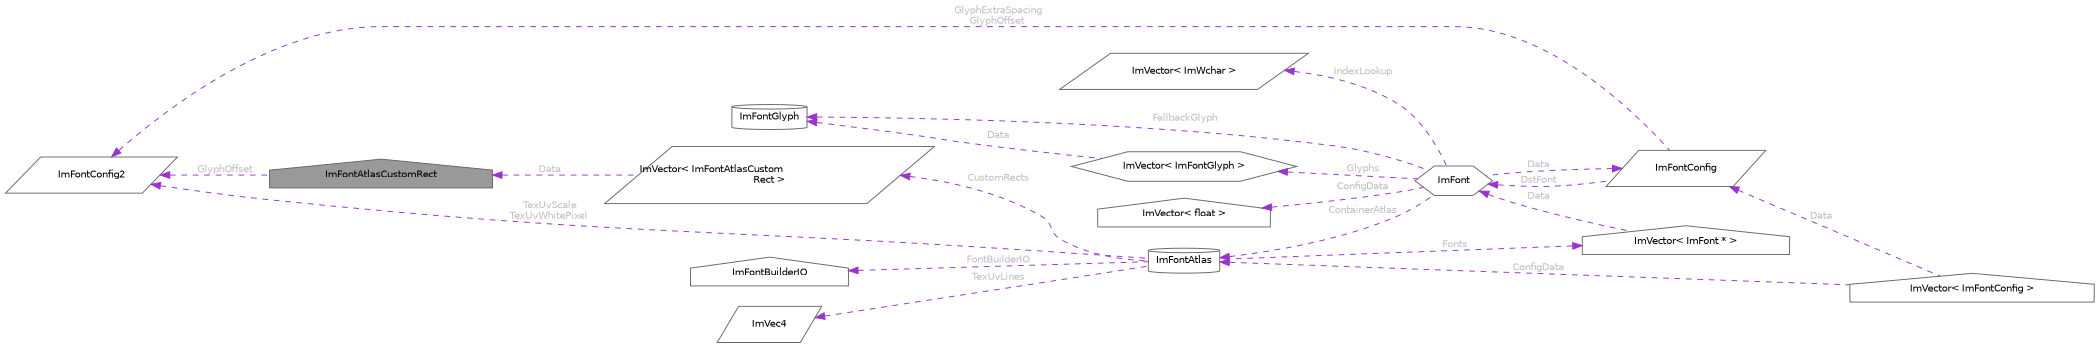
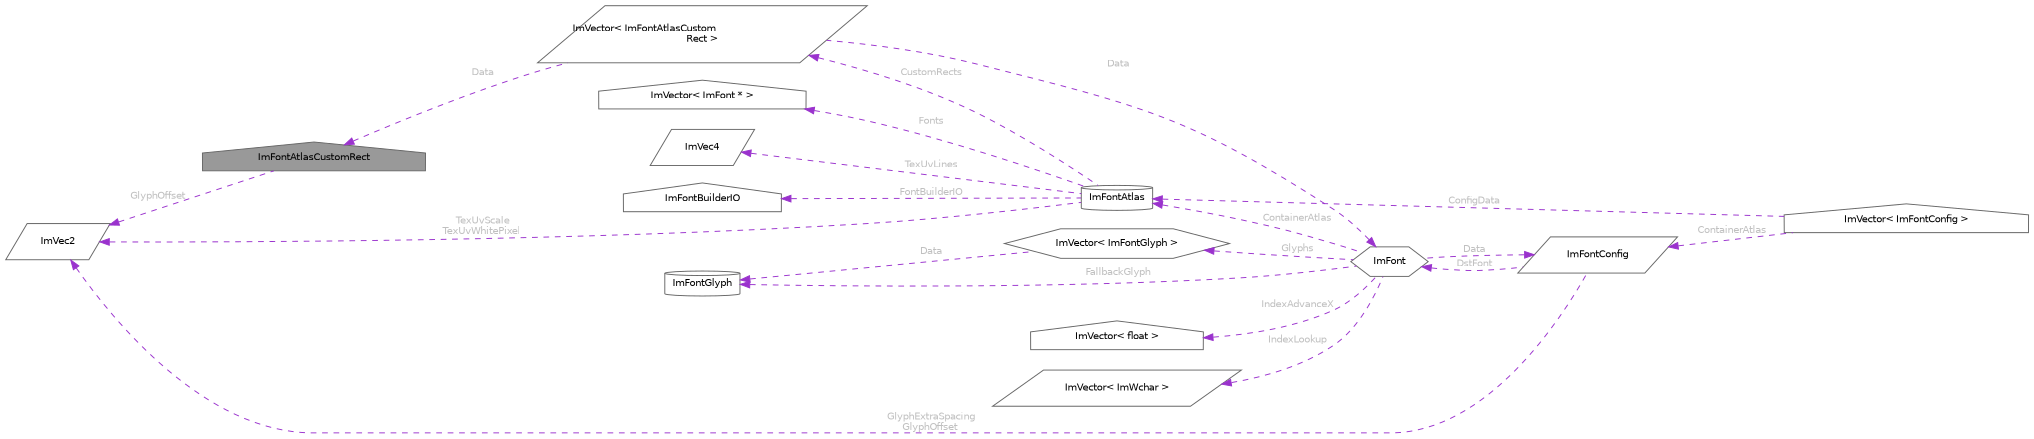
(92, 175) -> (58, 242)
(1362, 187) -> (1296, 305)
(1559, 215) -> (1113, 101)
(1820, 216) -> (1731, 231)
